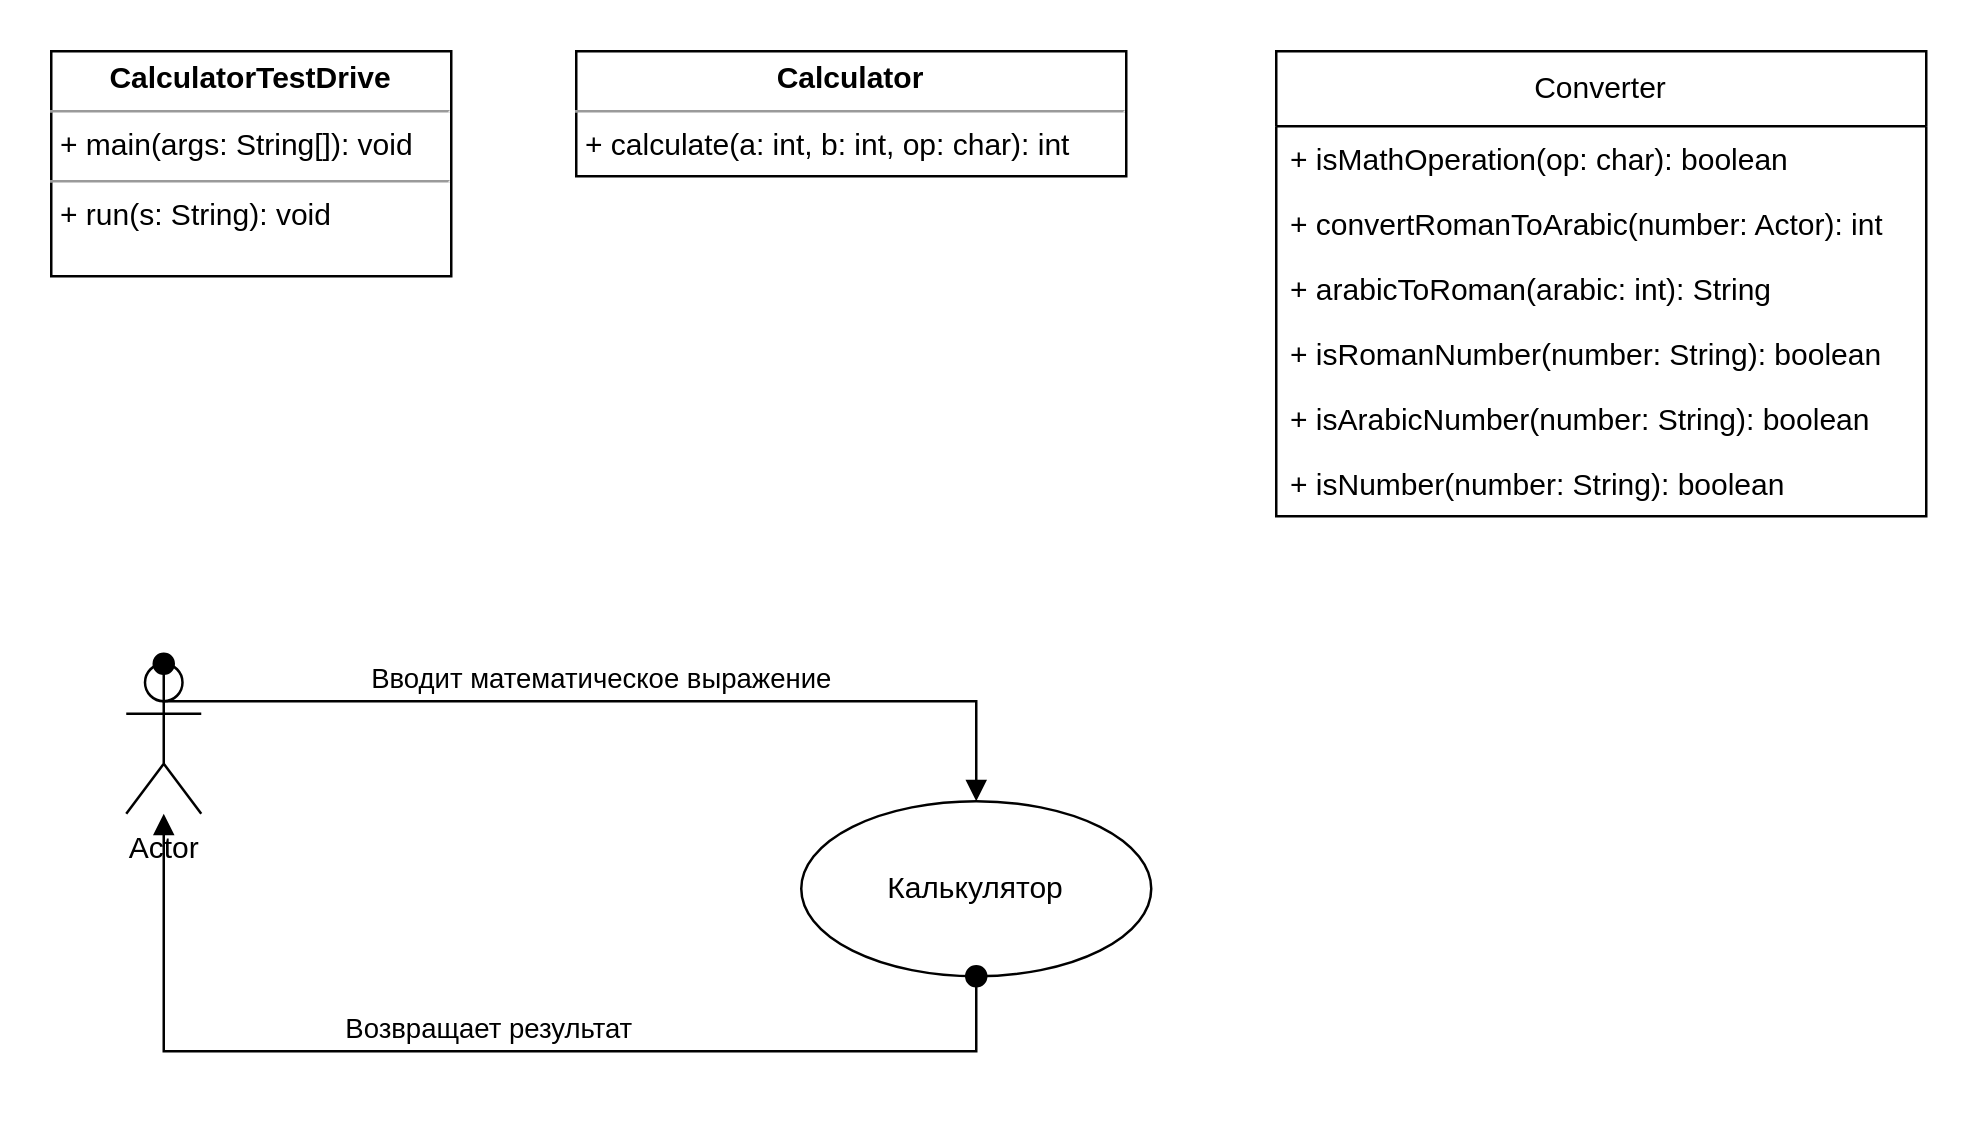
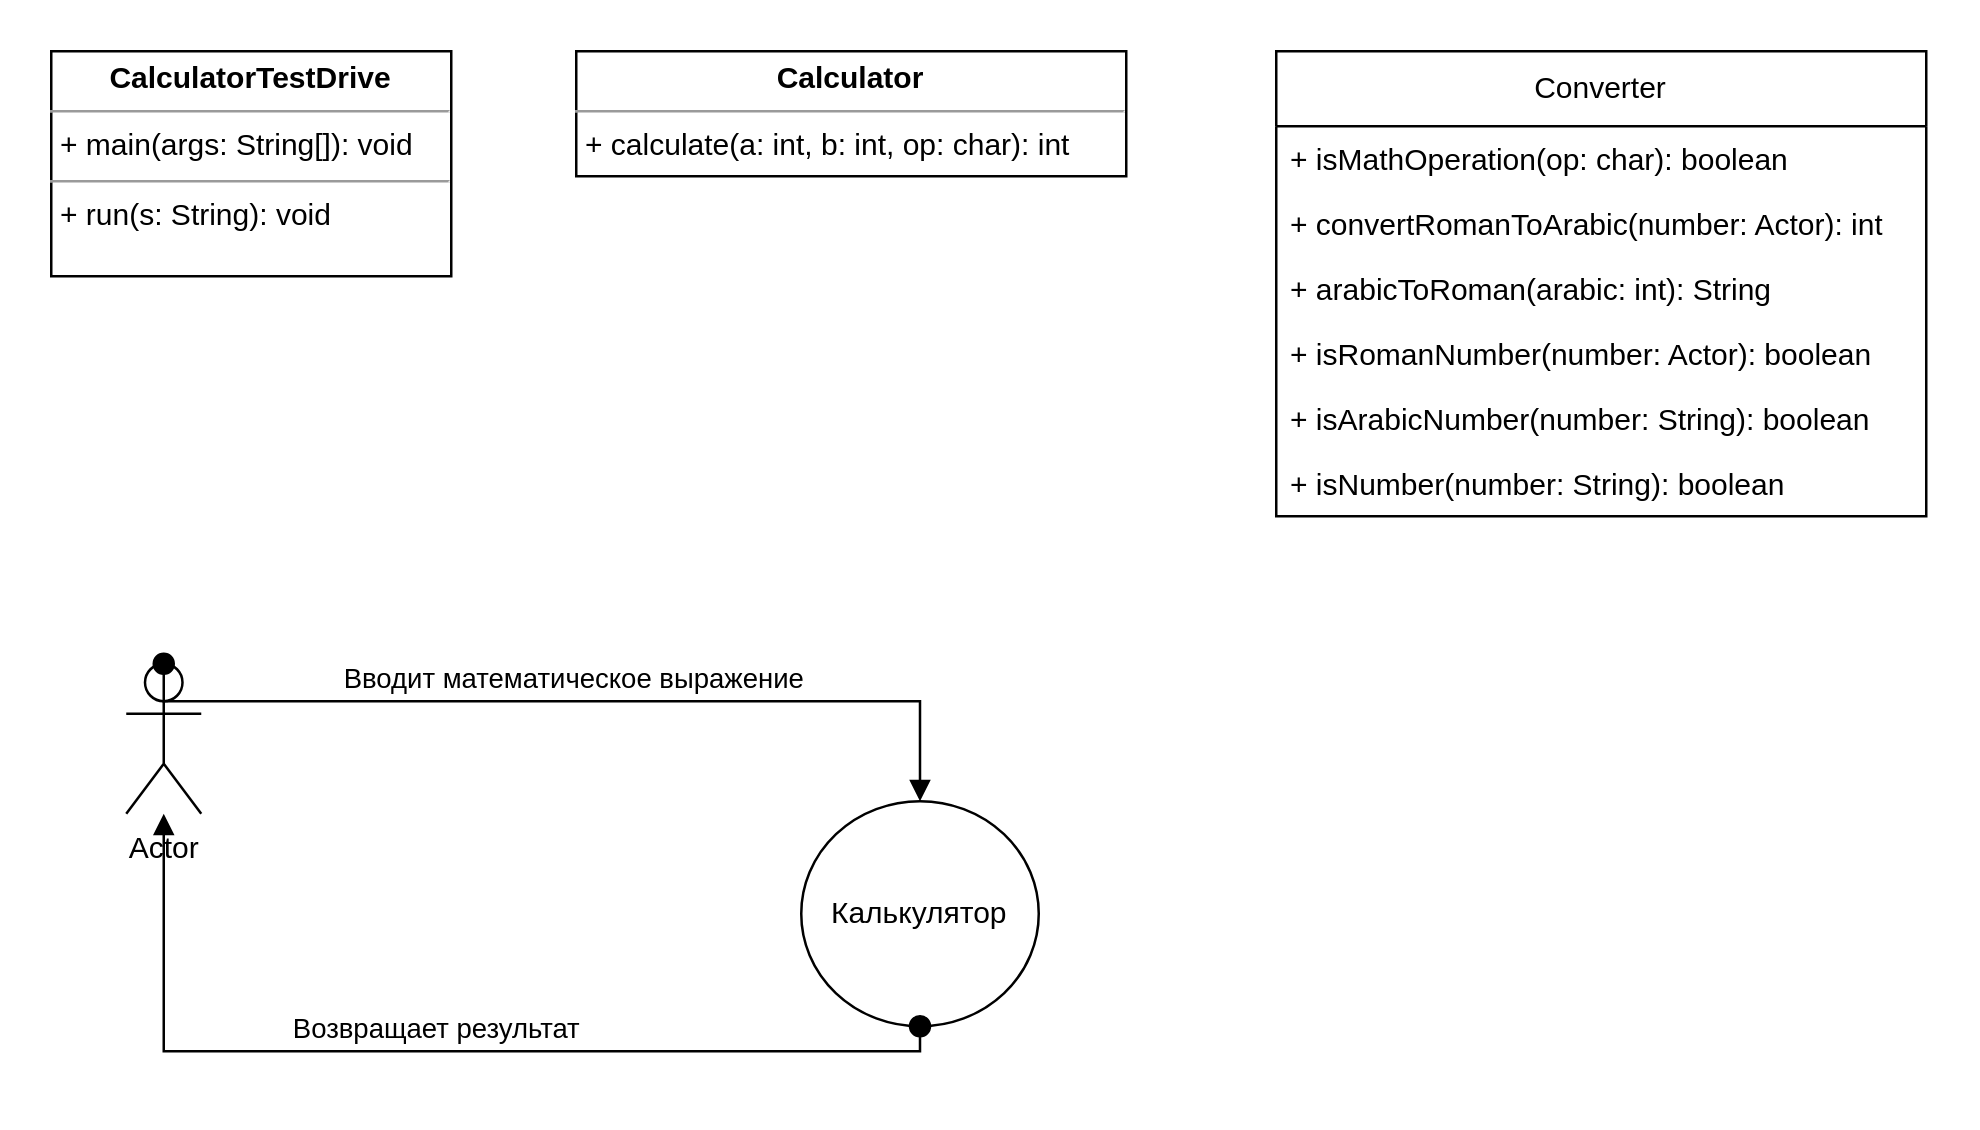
(1596, 357) -> (1592, 357)
(976, 889) -> (920, 914)
